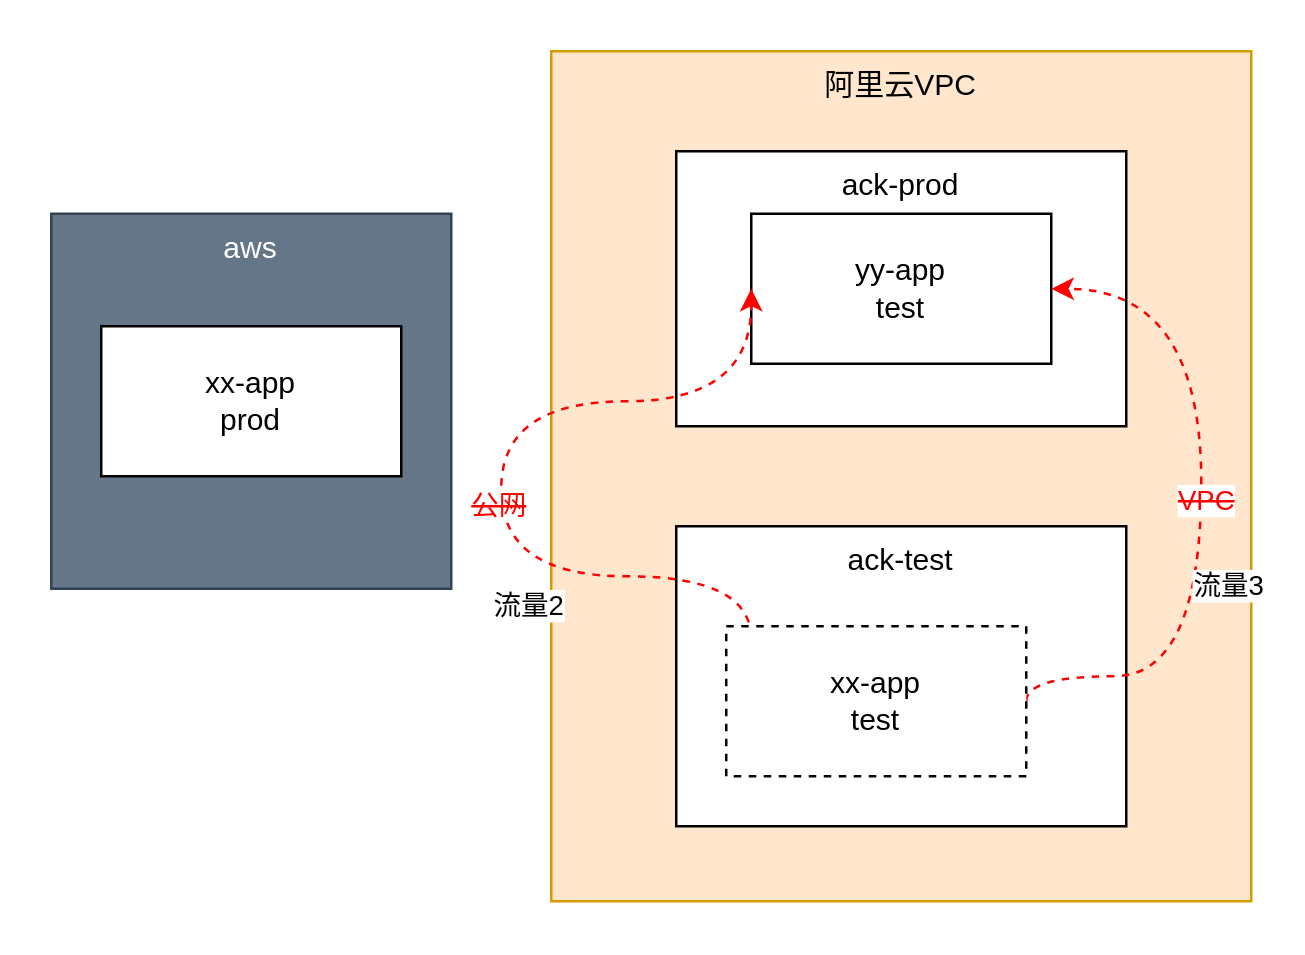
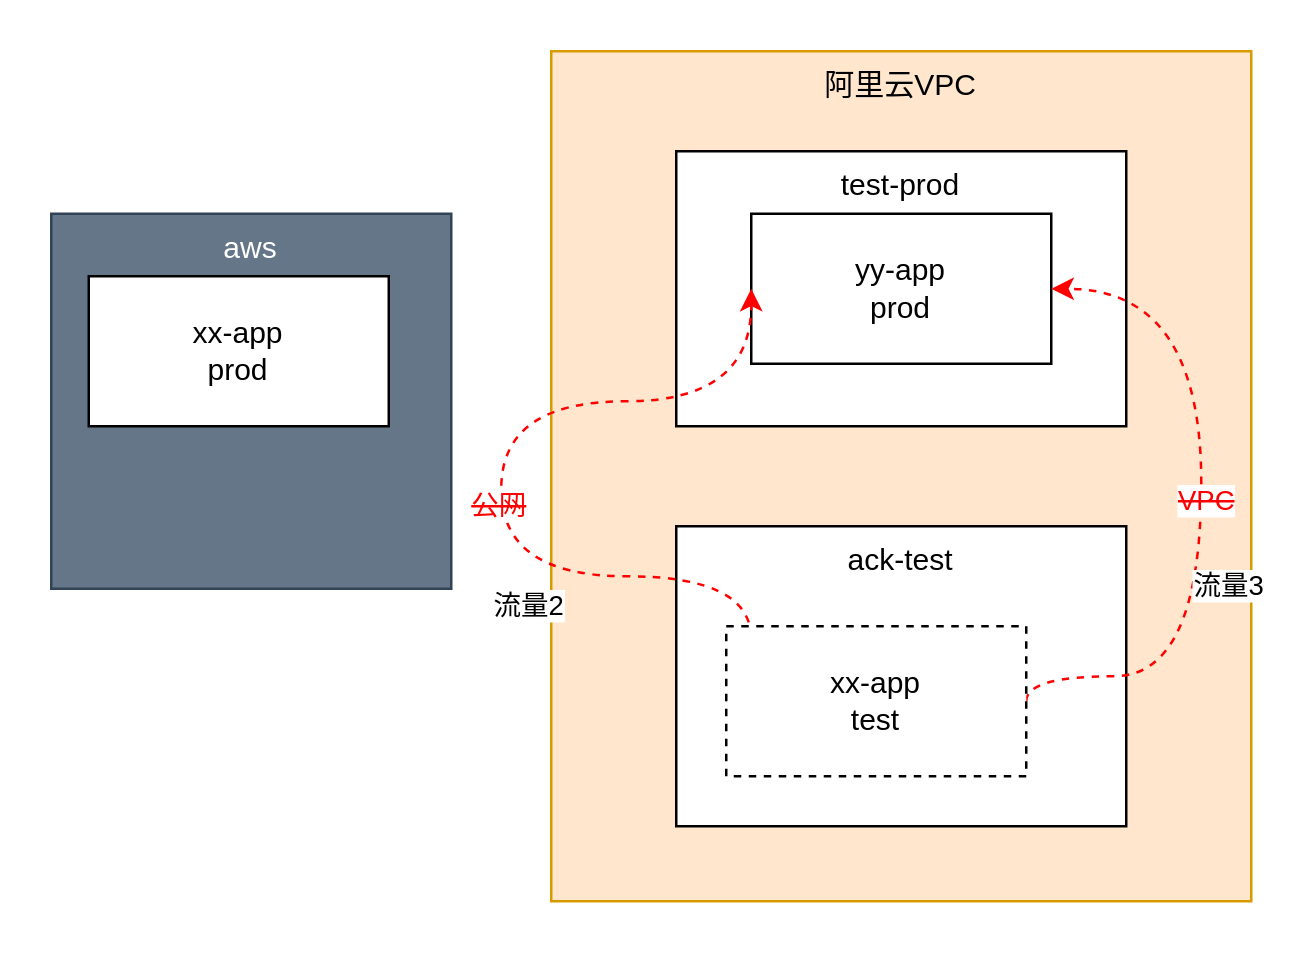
(901, 187) -> (901, 187)
(901, 289) -> (901, 289)
(251, 401) -> (239, 351)
